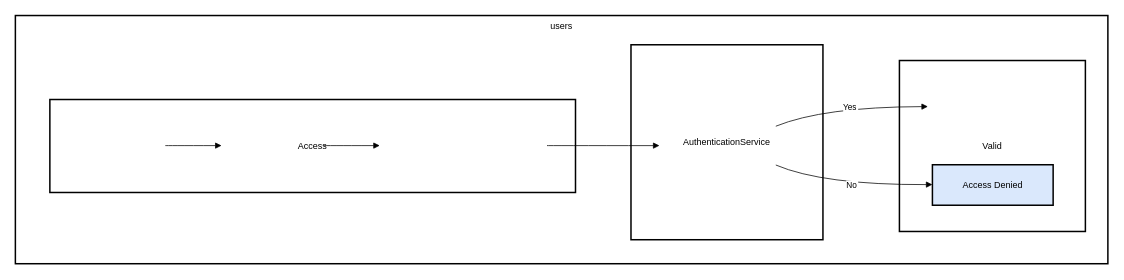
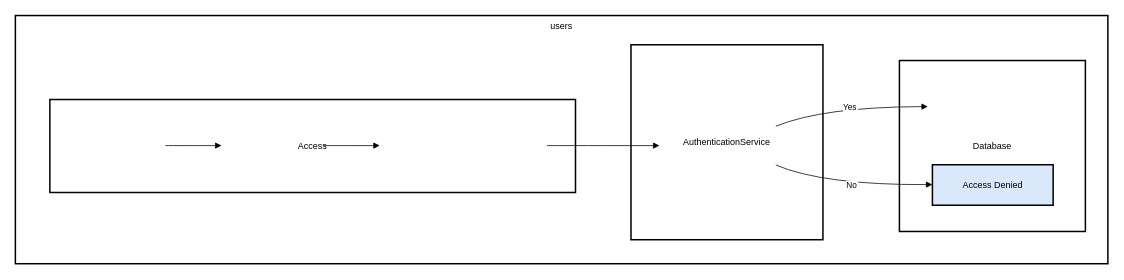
(993, 146) -> (993, 146)
